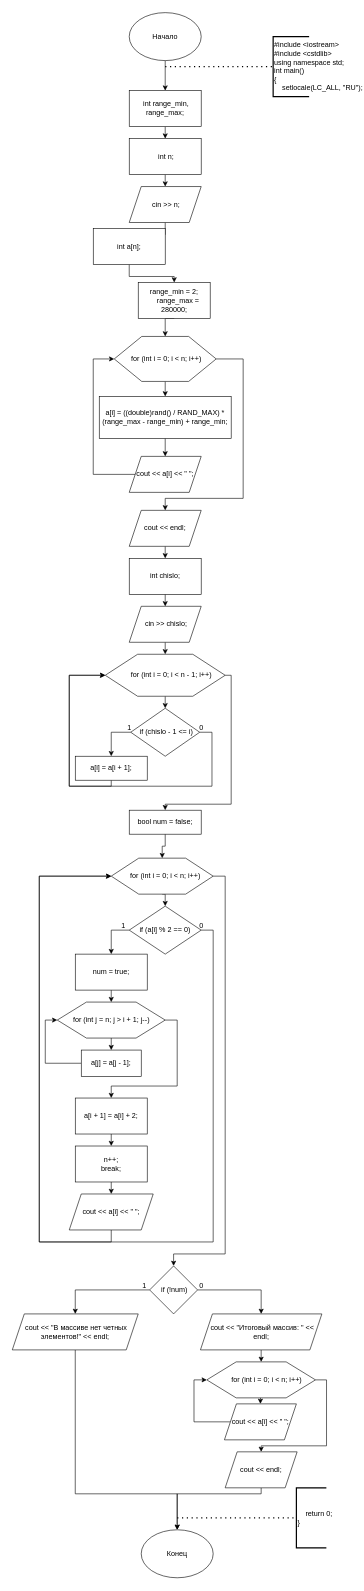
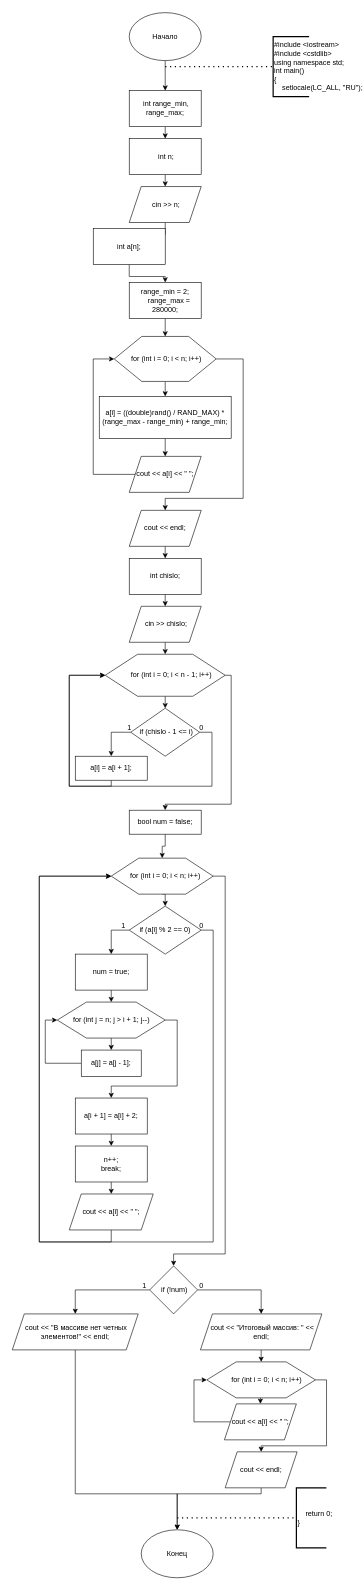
(174, 300) -> (165, 300)
